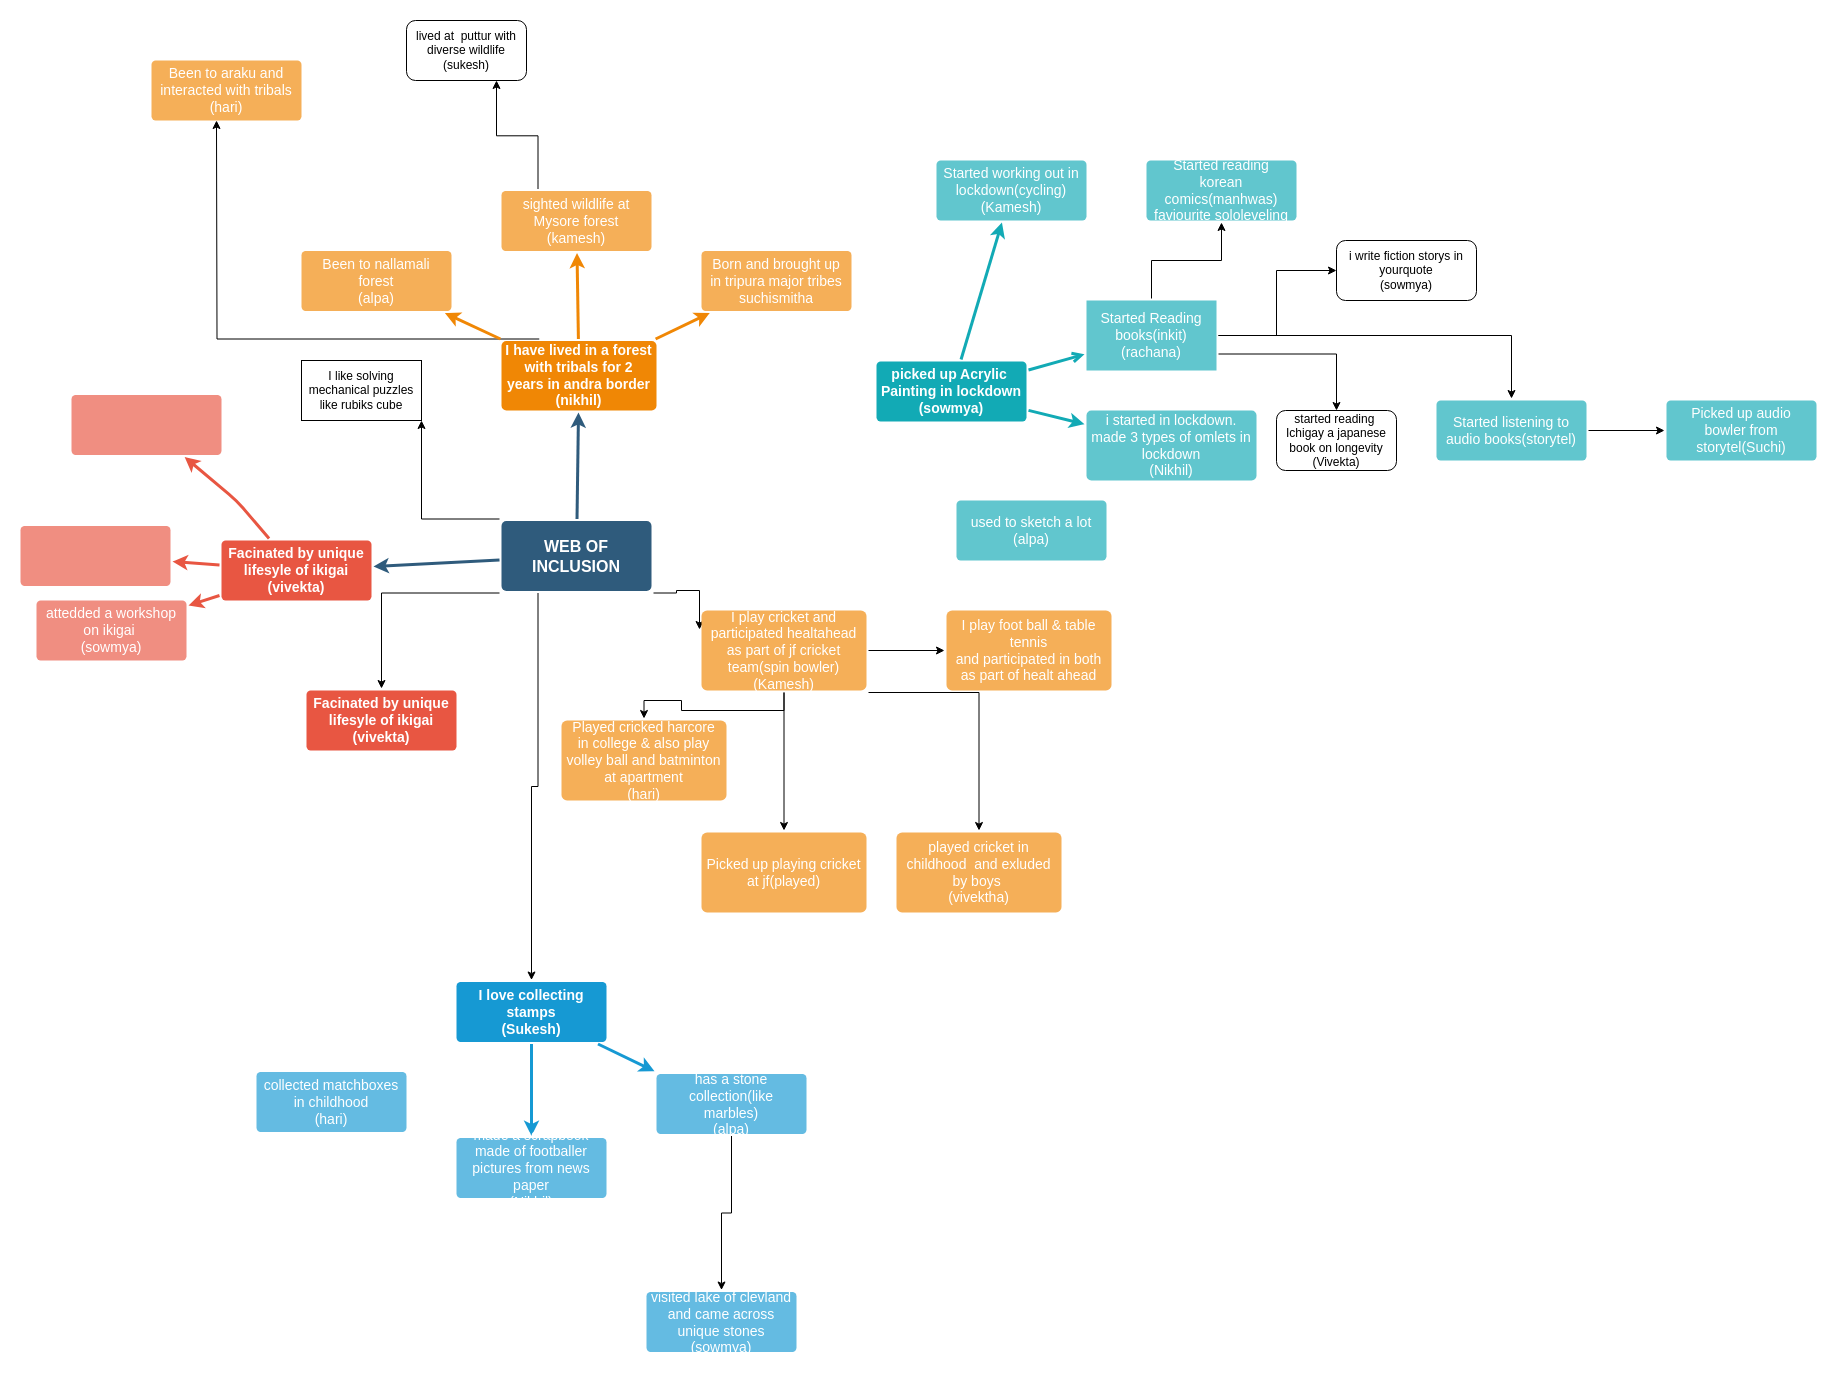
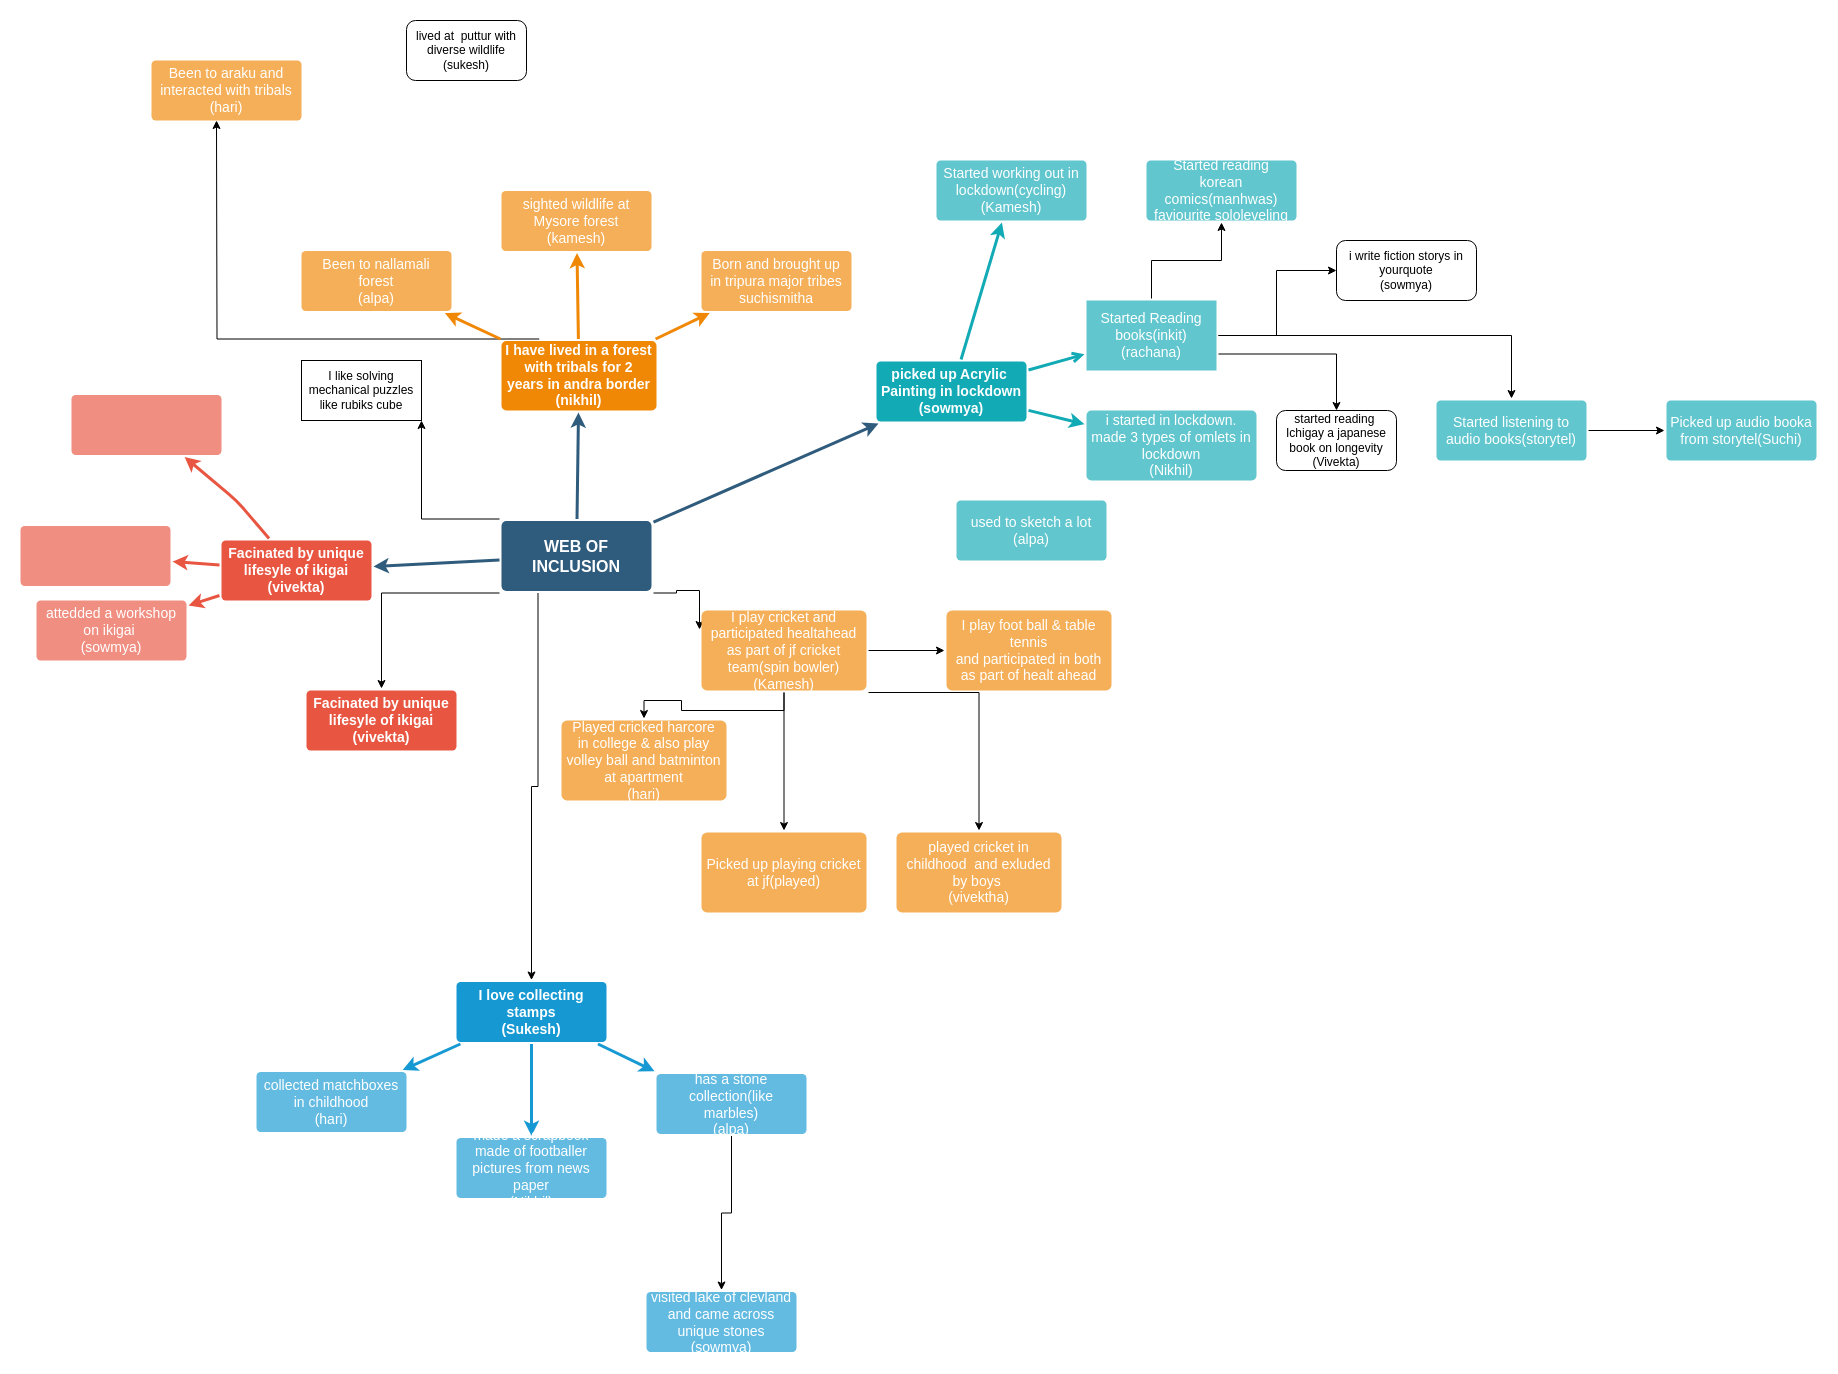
(520, 136) -> none
(1742, 431) -> (1742, 431)
none -> (761, 475)
none -> (437, 1055)
